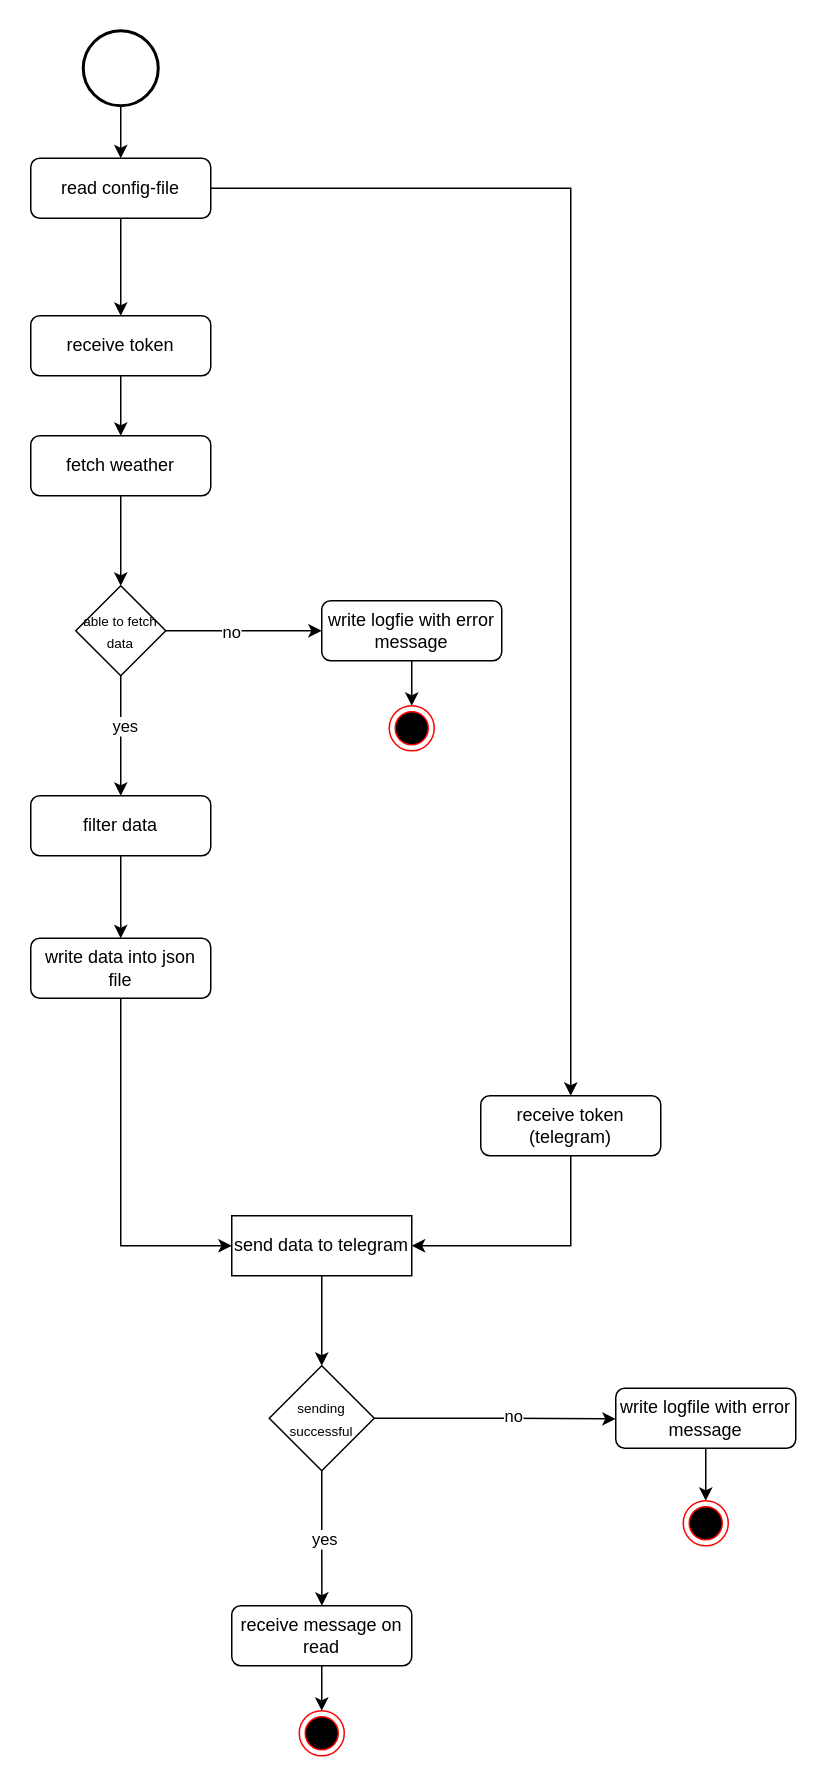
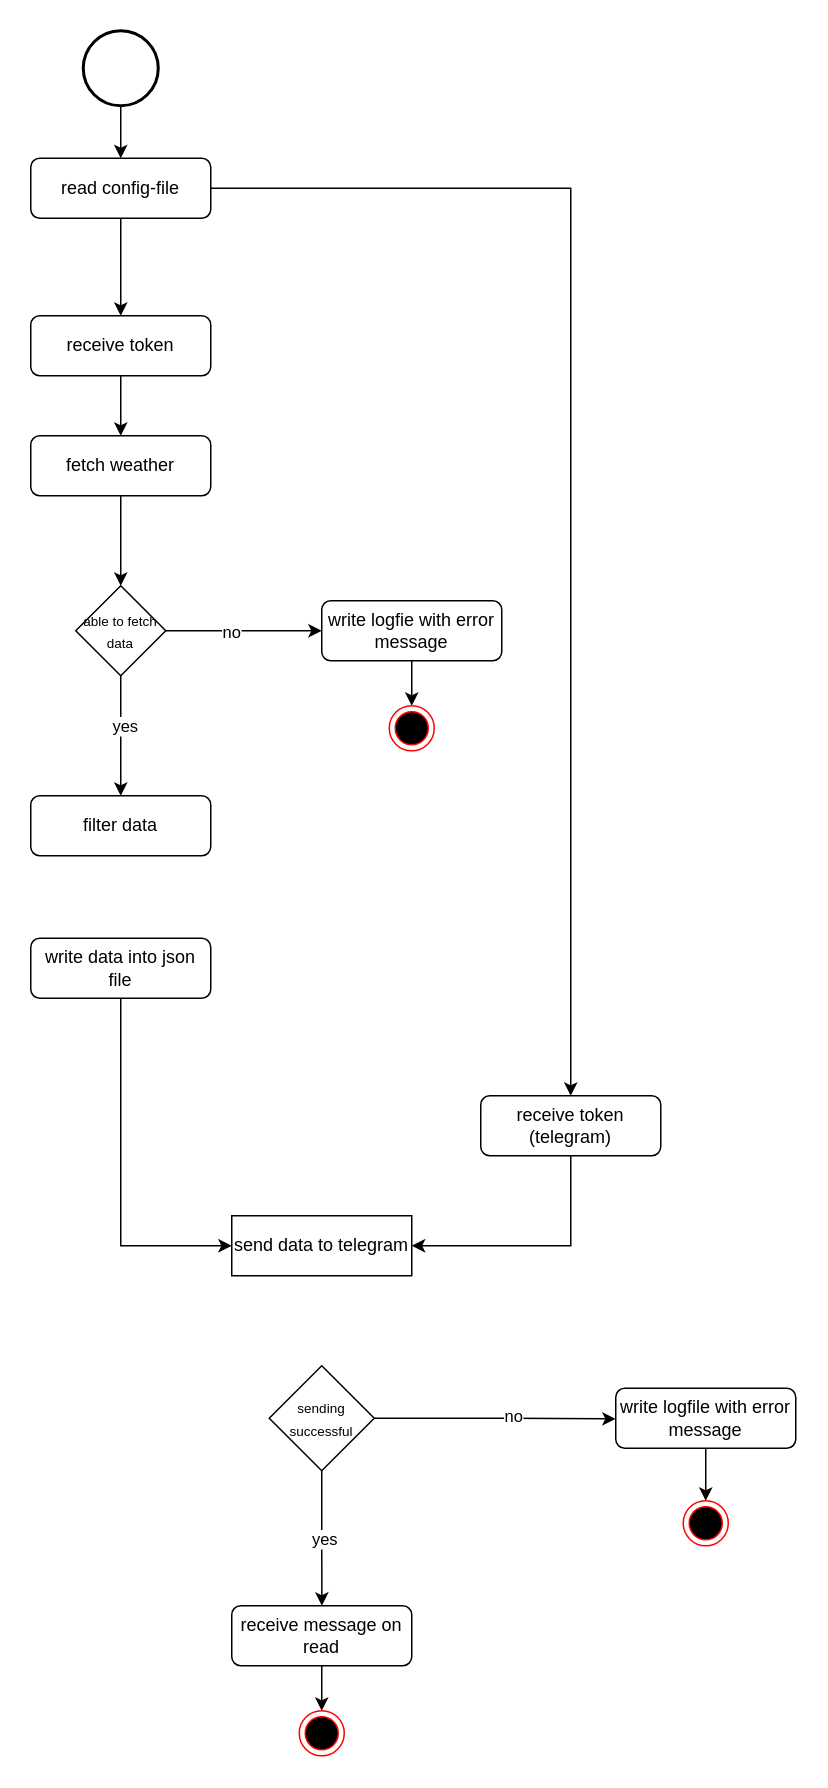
(121, 892) -> none
(322, 1316) -> none
